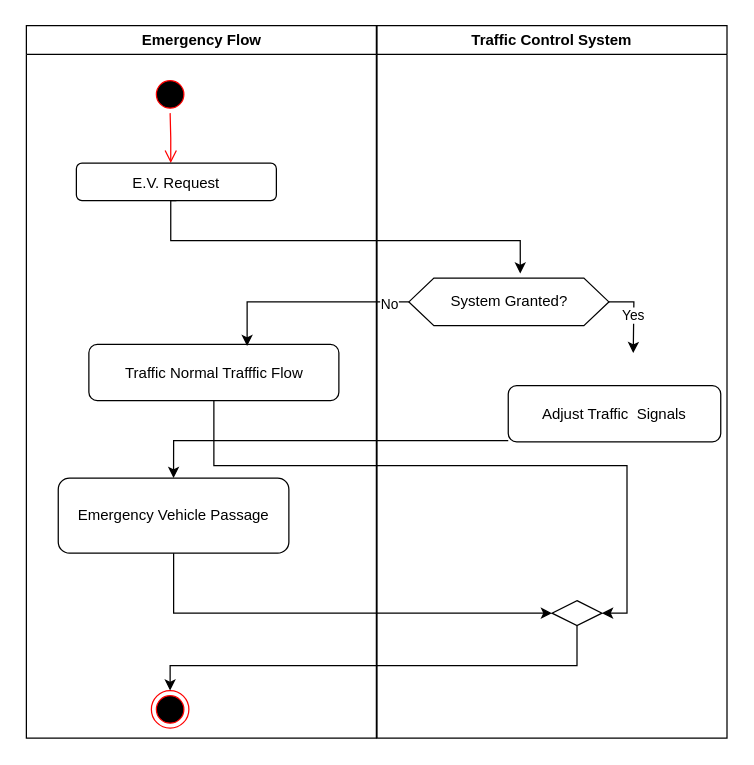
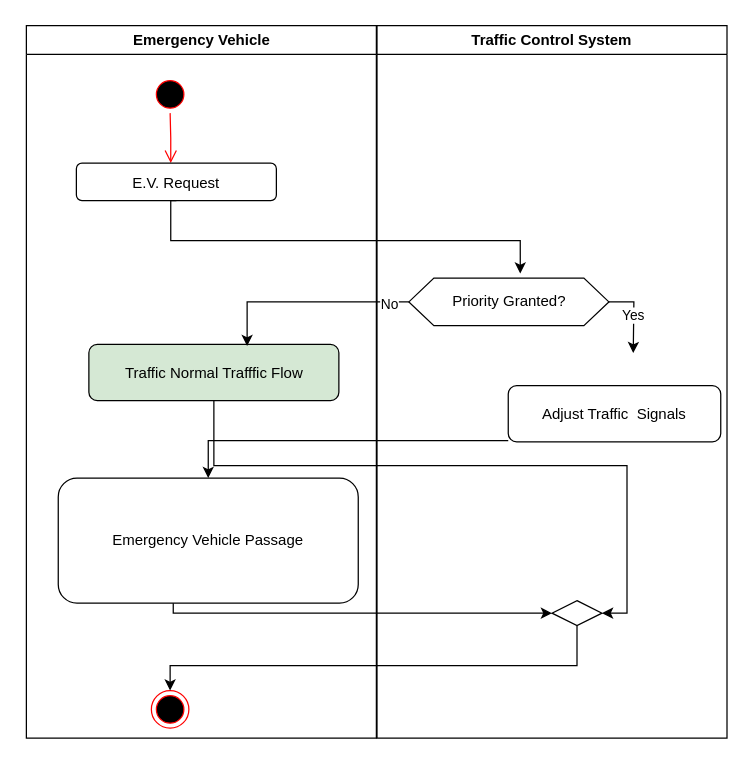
(202, 41) -> (202, 41)
(509, 302) -> (509, 302)
(214, 373) -> (214, 373)
(173, 516) -> (208, 541)
